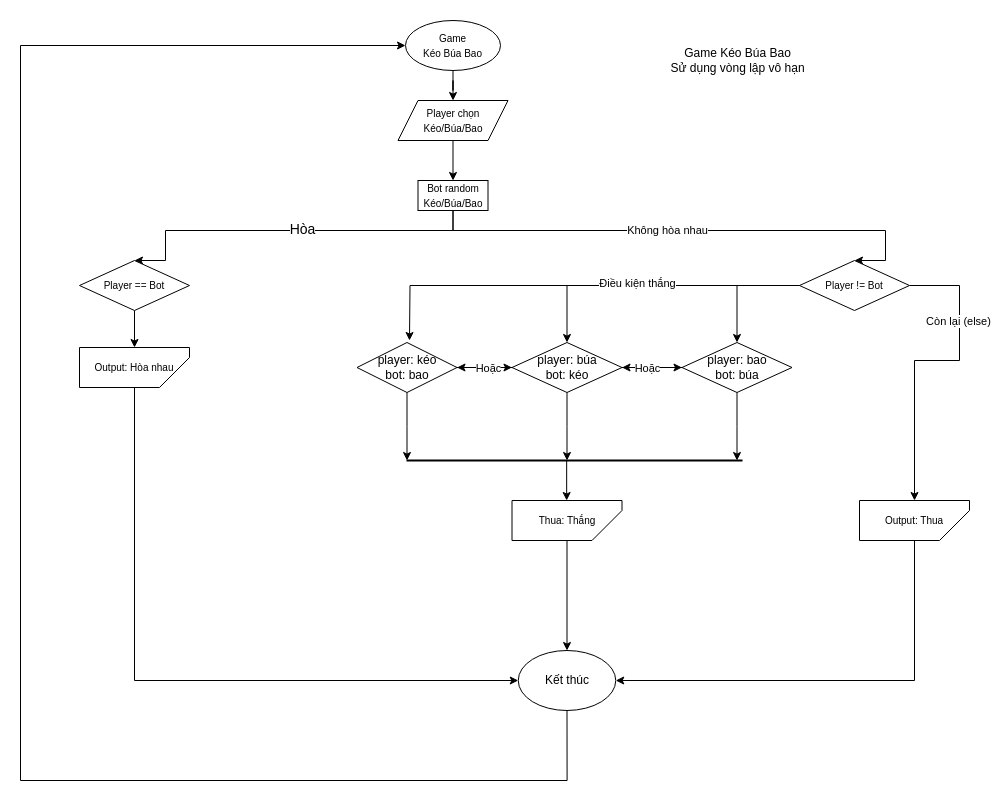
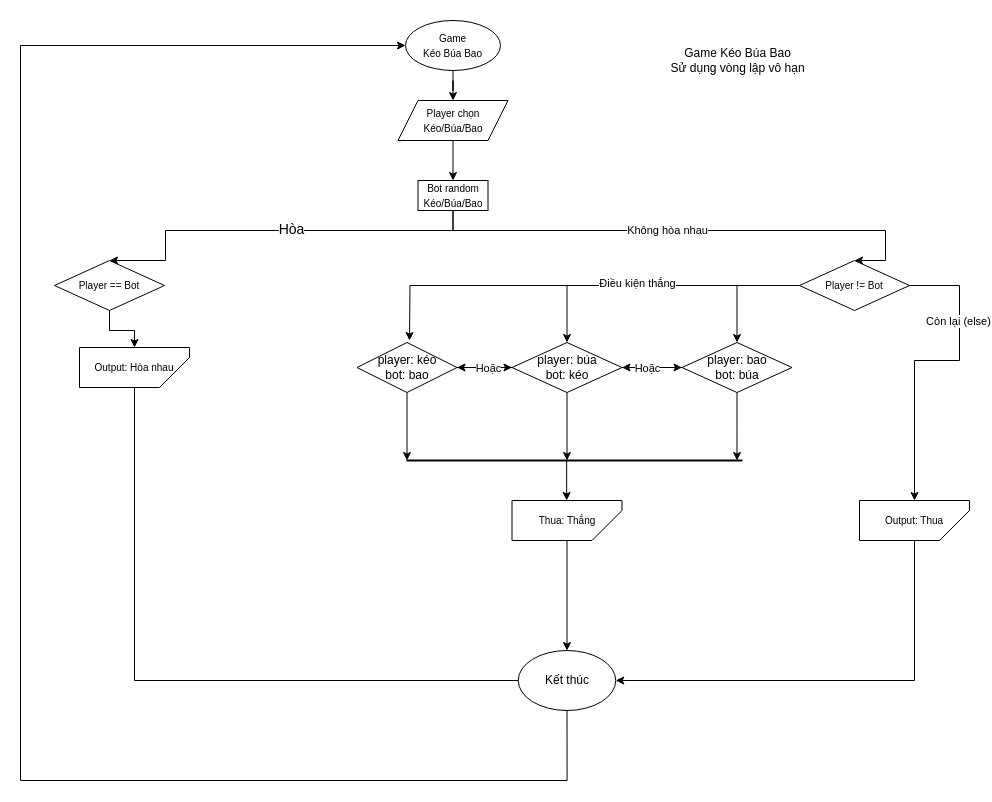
(135, 286) -> (110, 286)
(510, 681) -> (513, 681)
